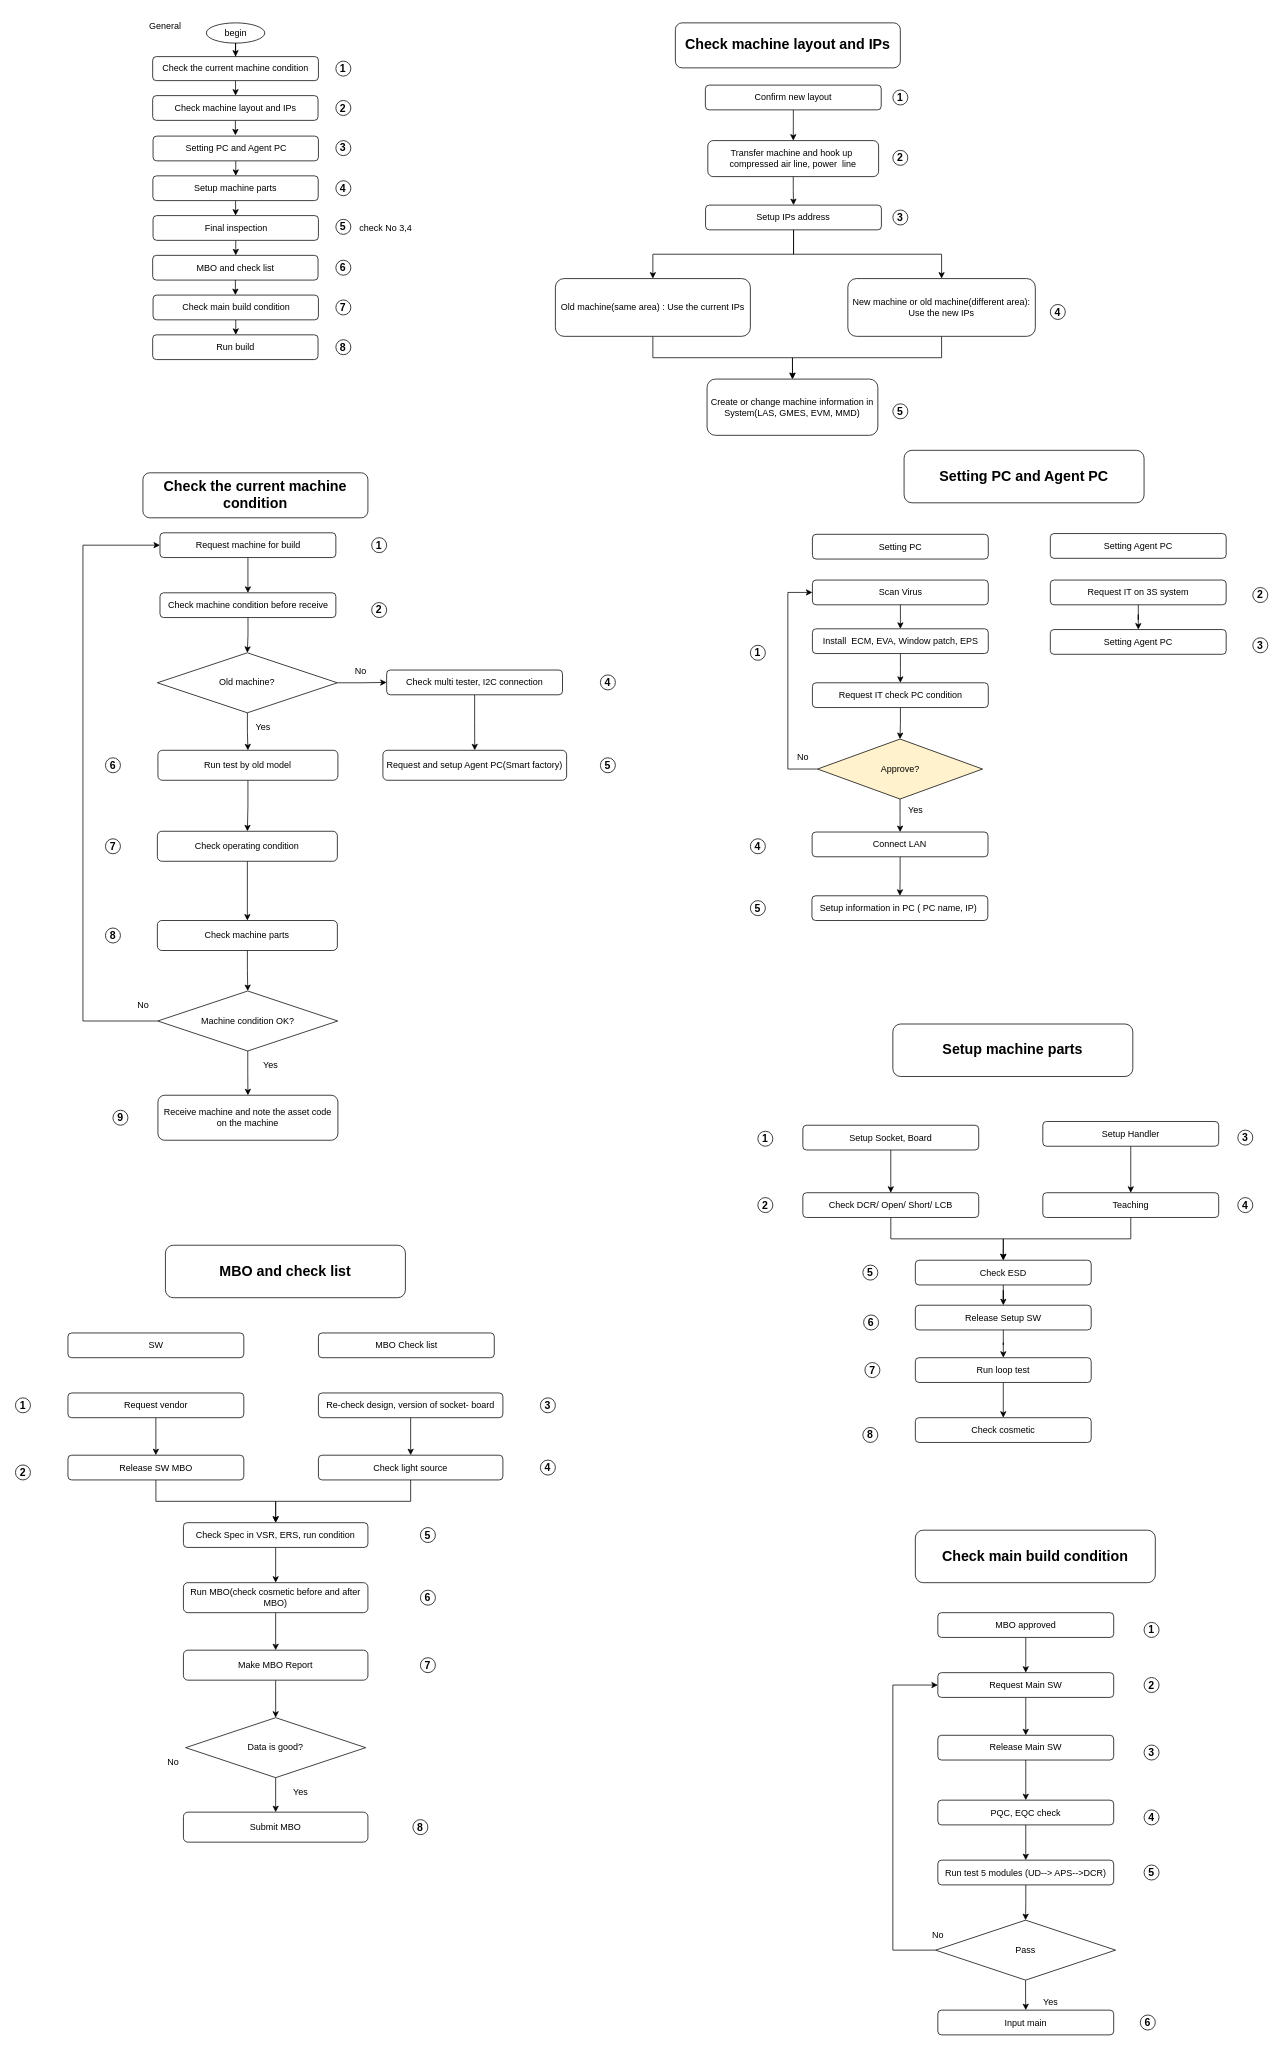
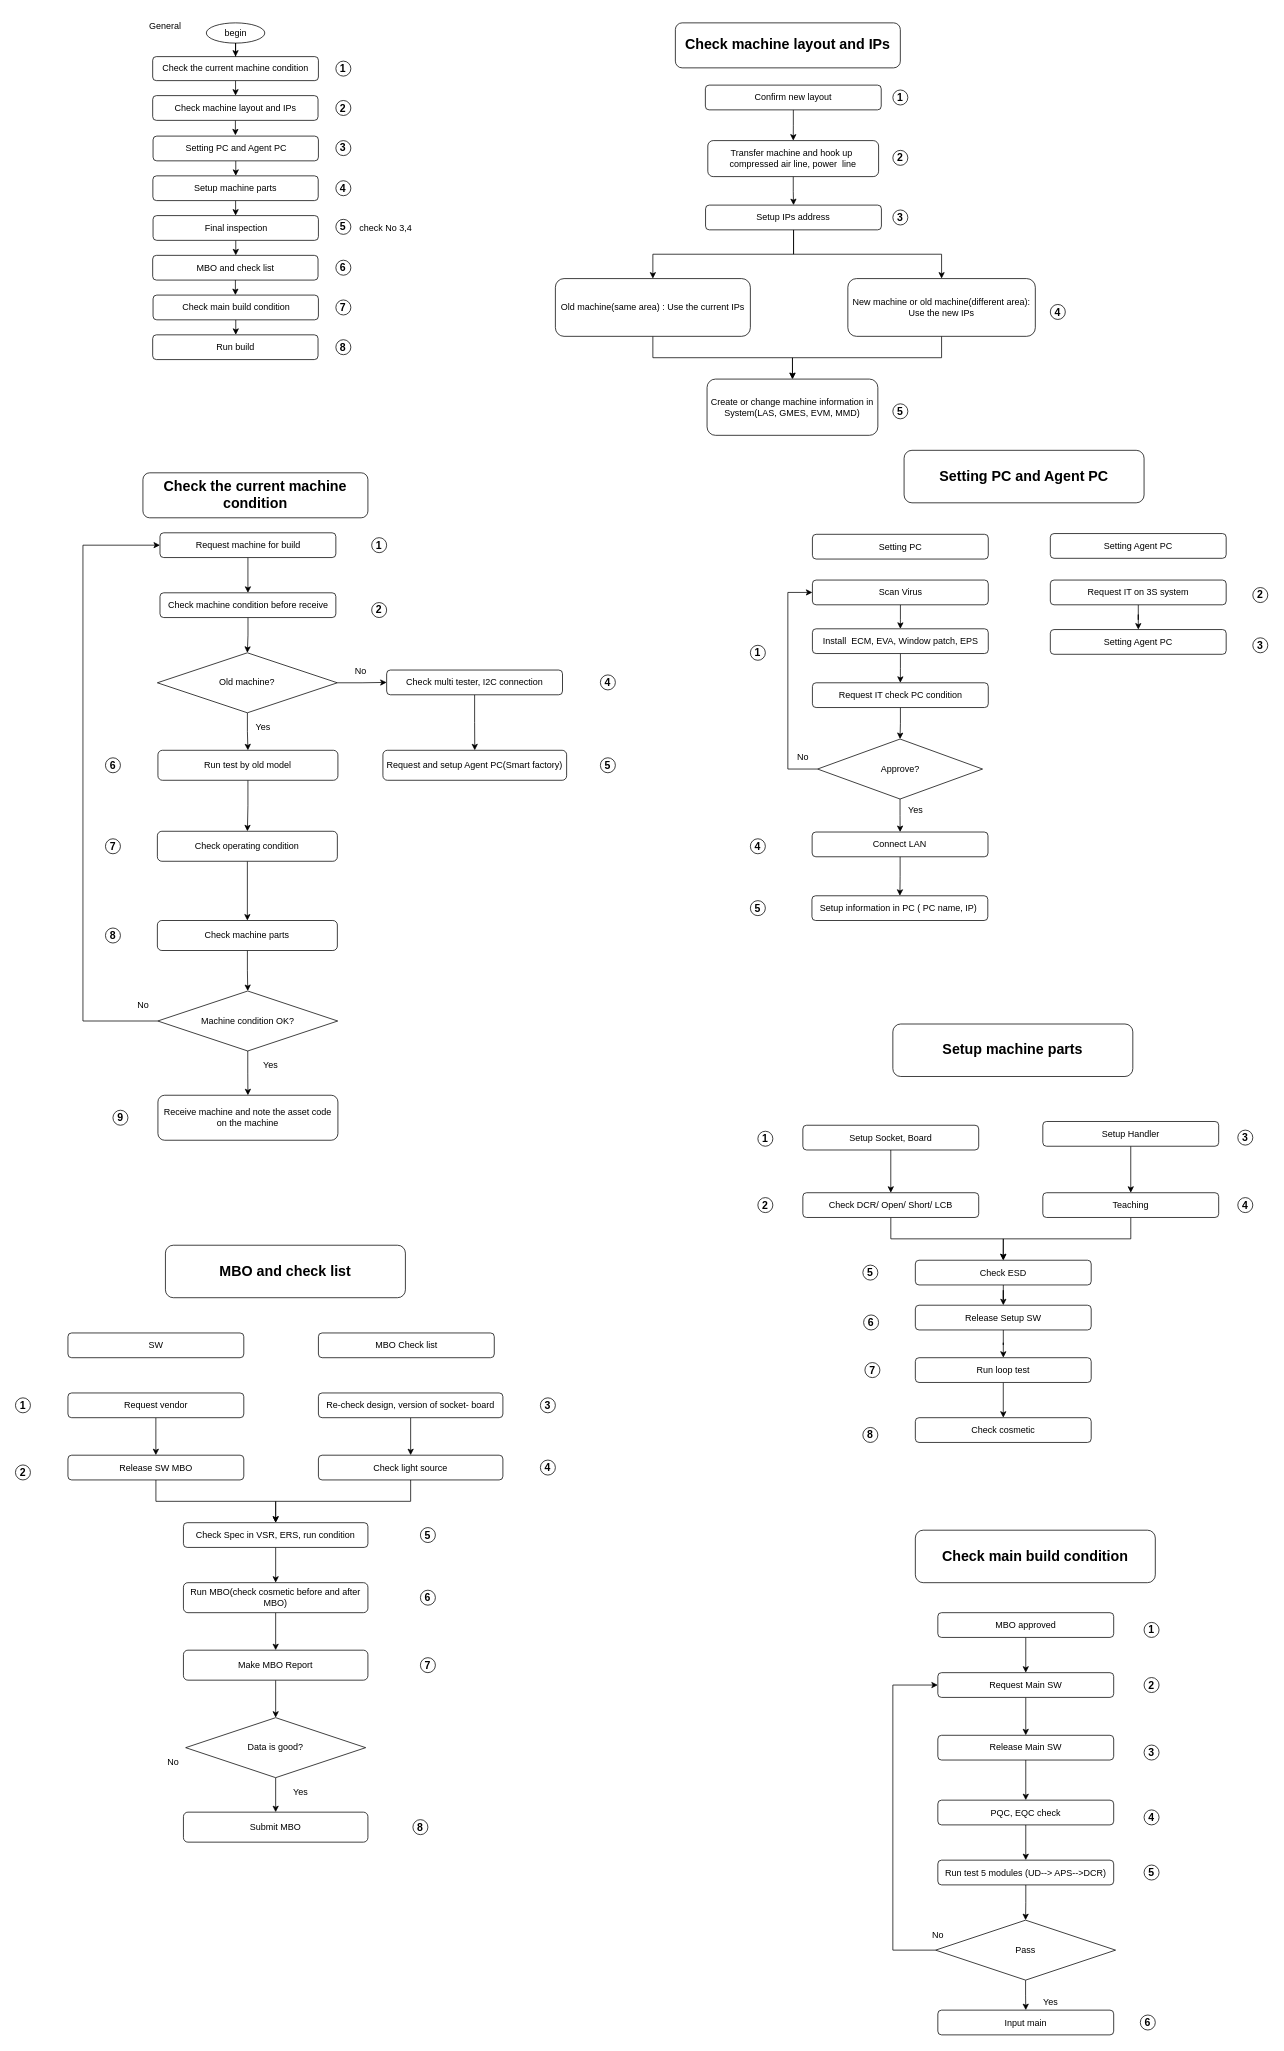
(900, 769) -> (900, 769)
